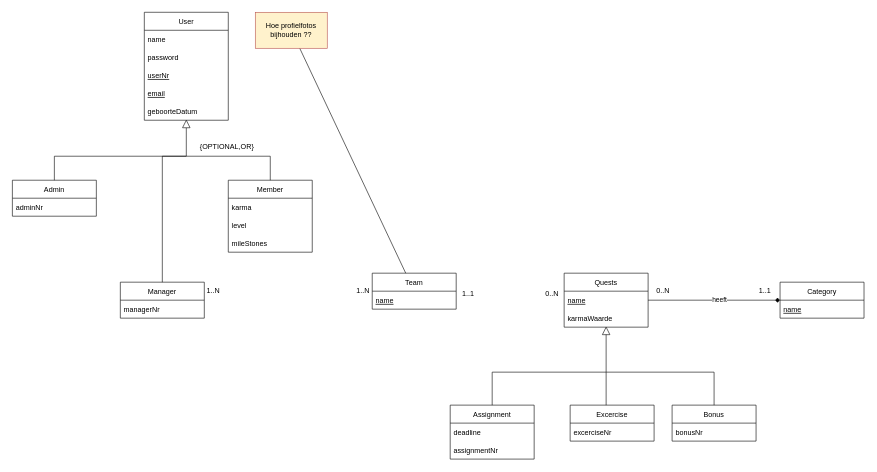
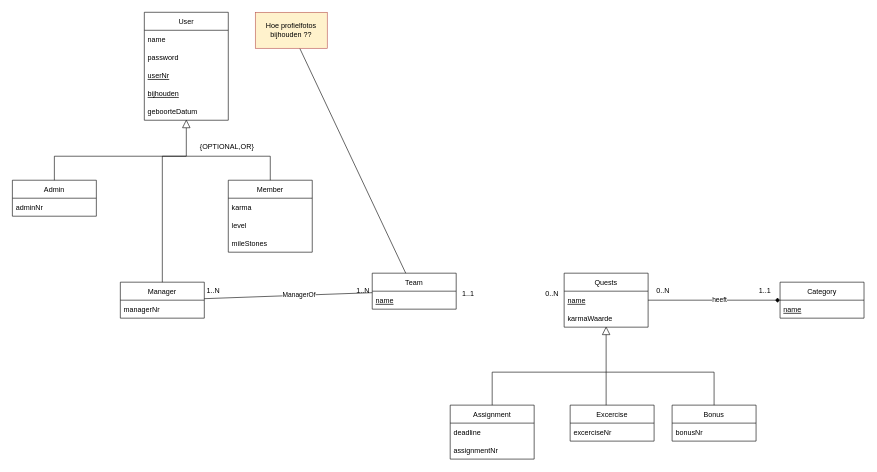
(156, 94) -> (165, 94)
none -> (287, 296)
